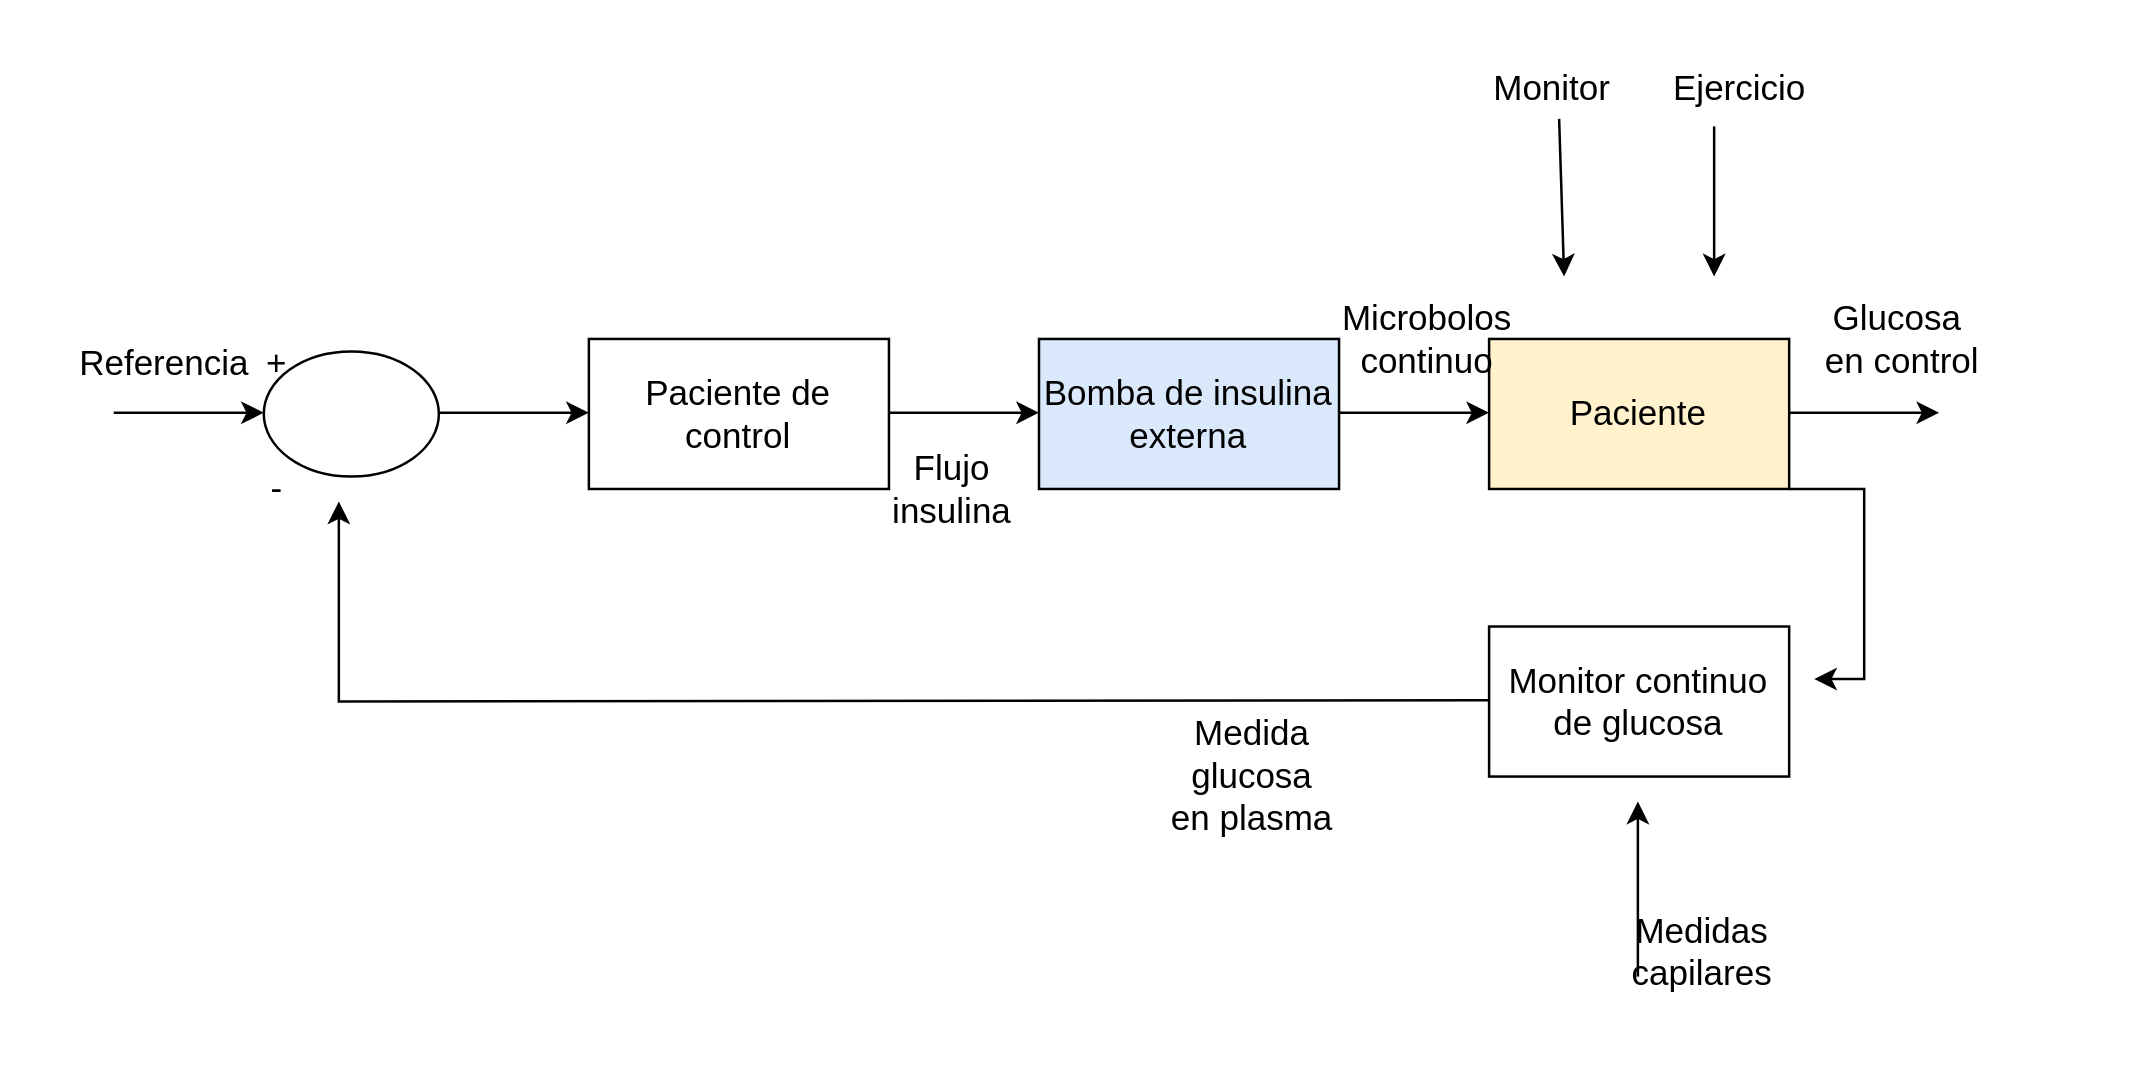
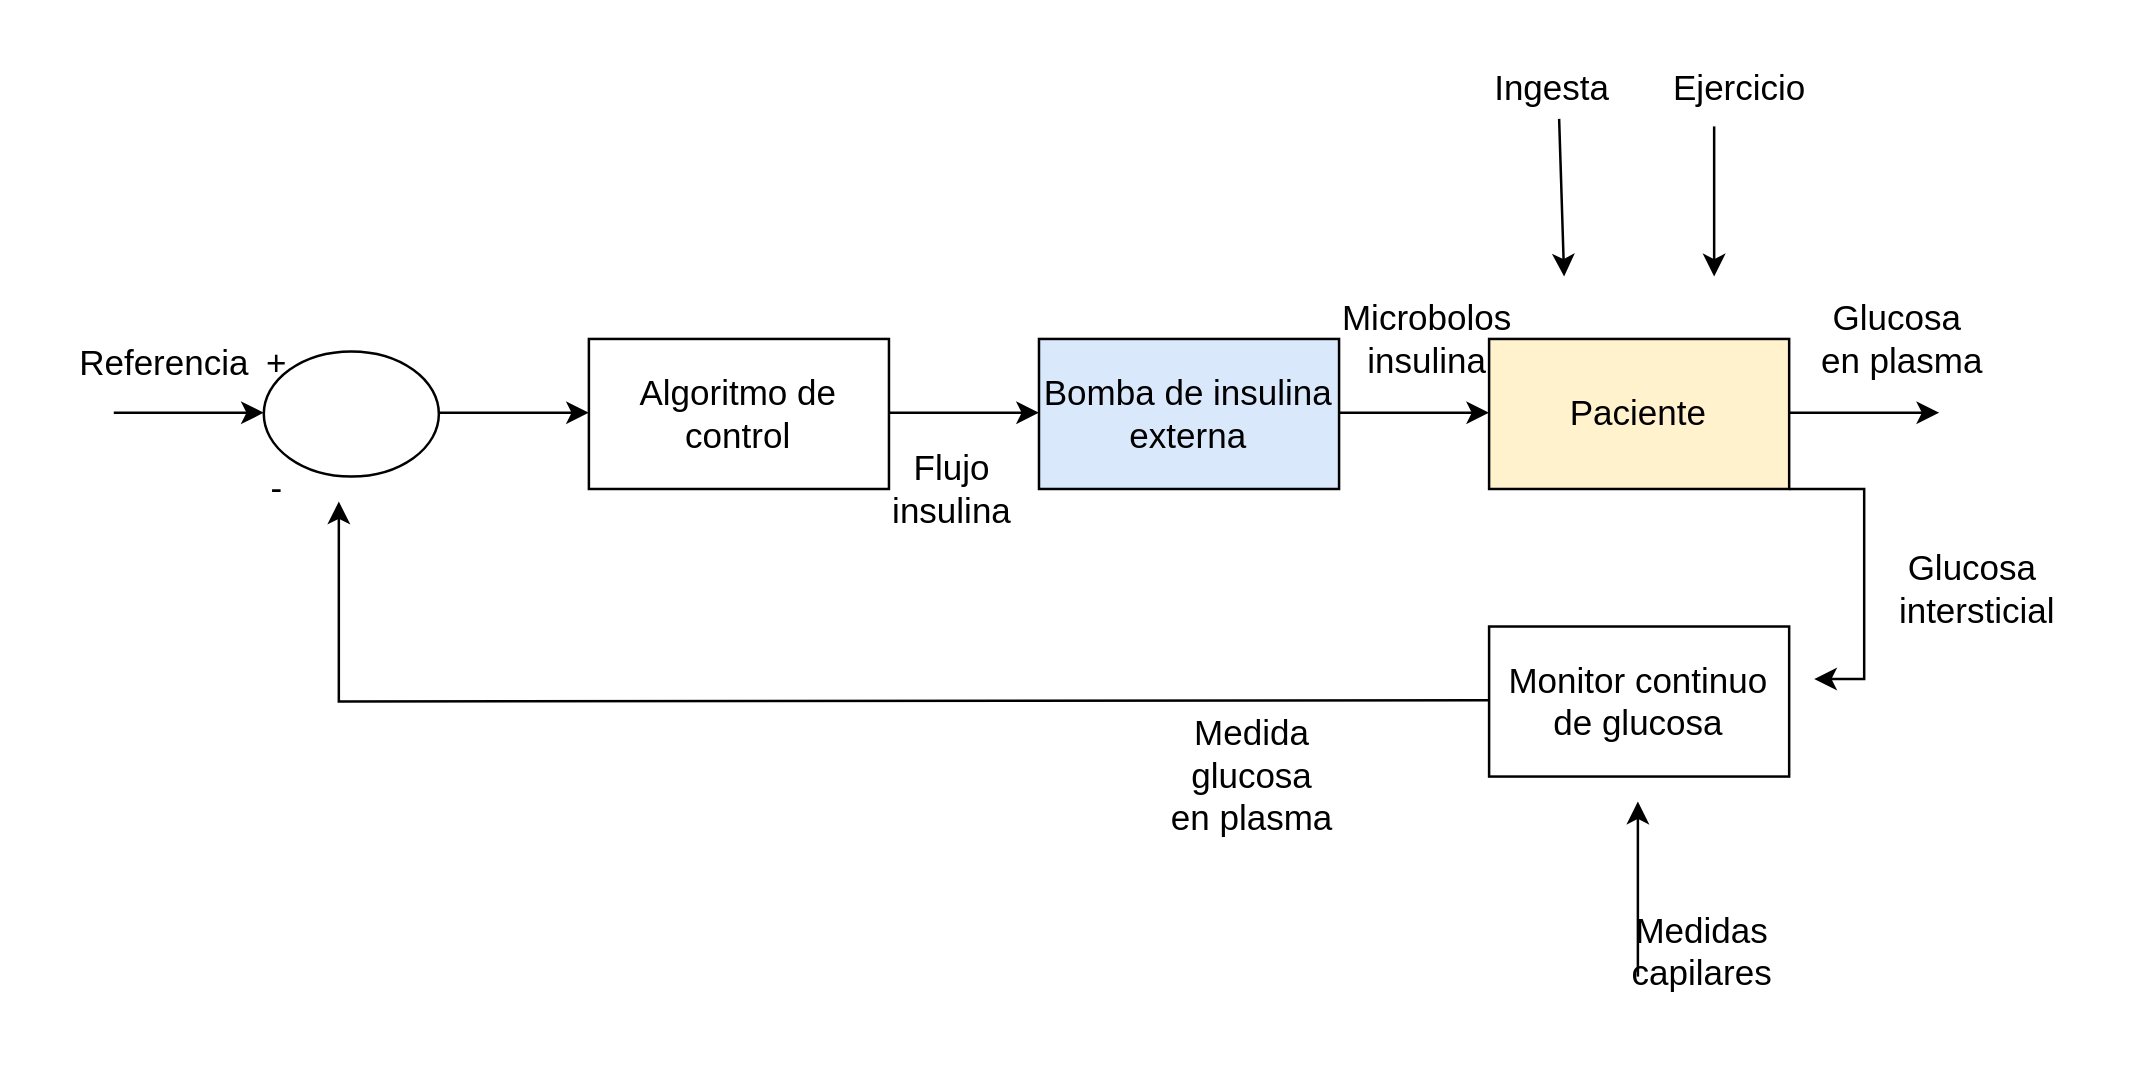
(1553, 89) -> (1553, 89)
(1428, 339) -> (1428, 339)
(1903, 339) -> (1903, 339)
(739, 414) -> (739, 414)
none -> (1976, 589)
